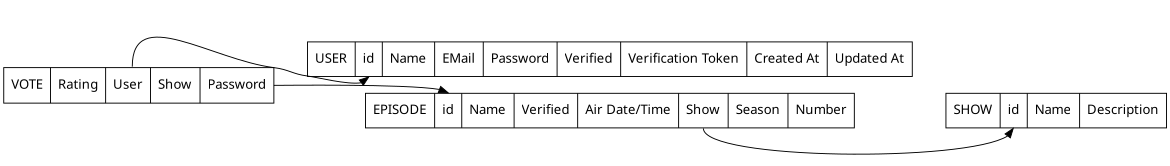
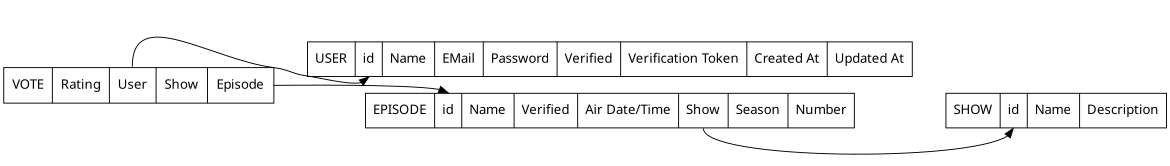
(237, 85) -> (241, 85)
